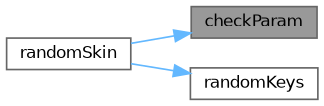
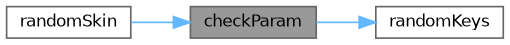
(152, 67) -> (338, 22)
